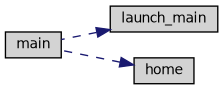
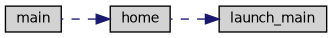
(79, 36) -> (188, 19)
